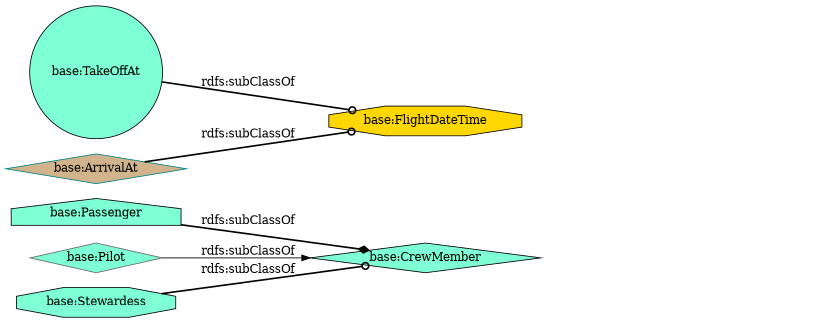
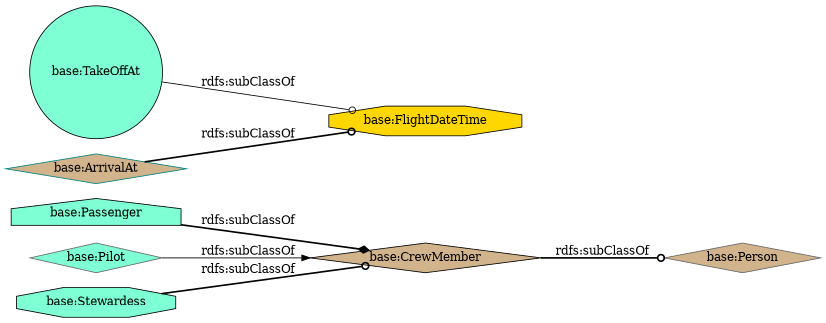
(255, 96) -> (255, 96)
(425, 258) -> (425, 258)
none -> (742, 258)
